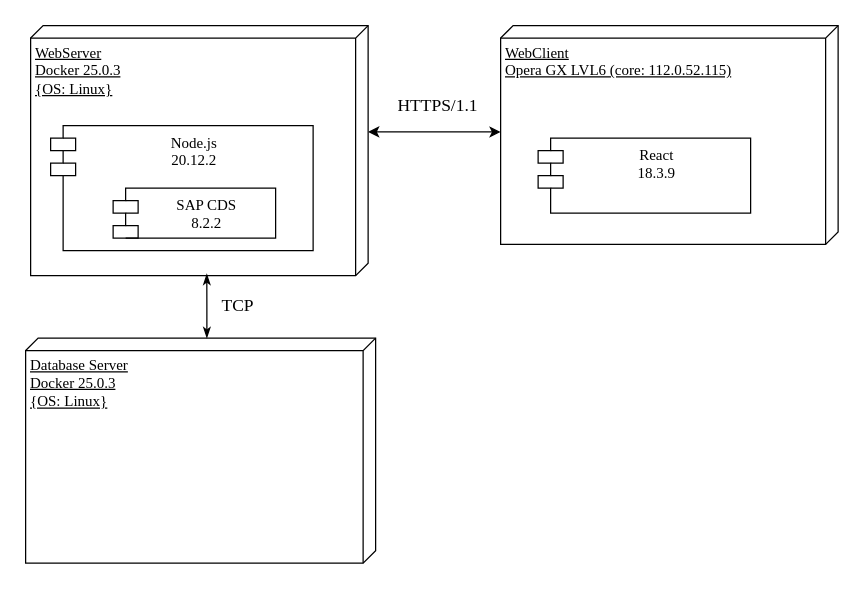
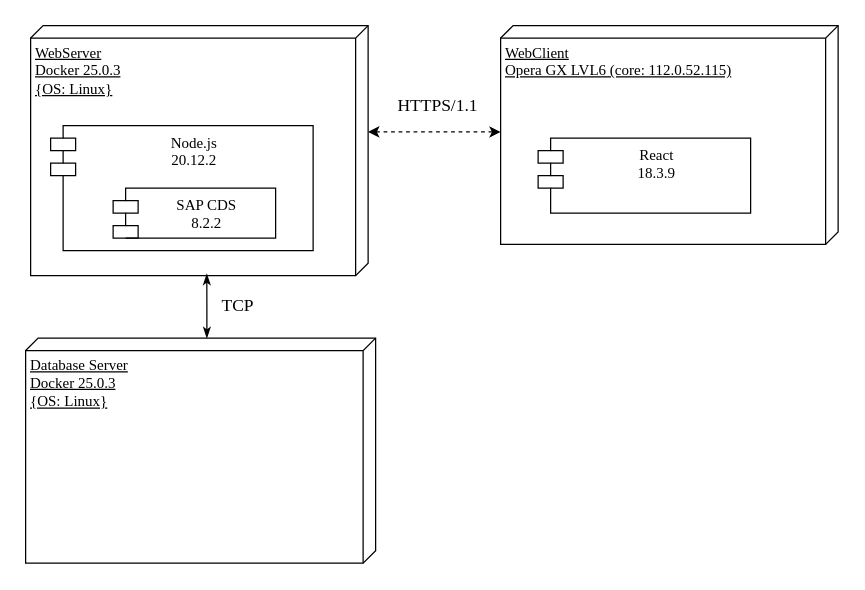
(433, 132) -> (433, 132)
